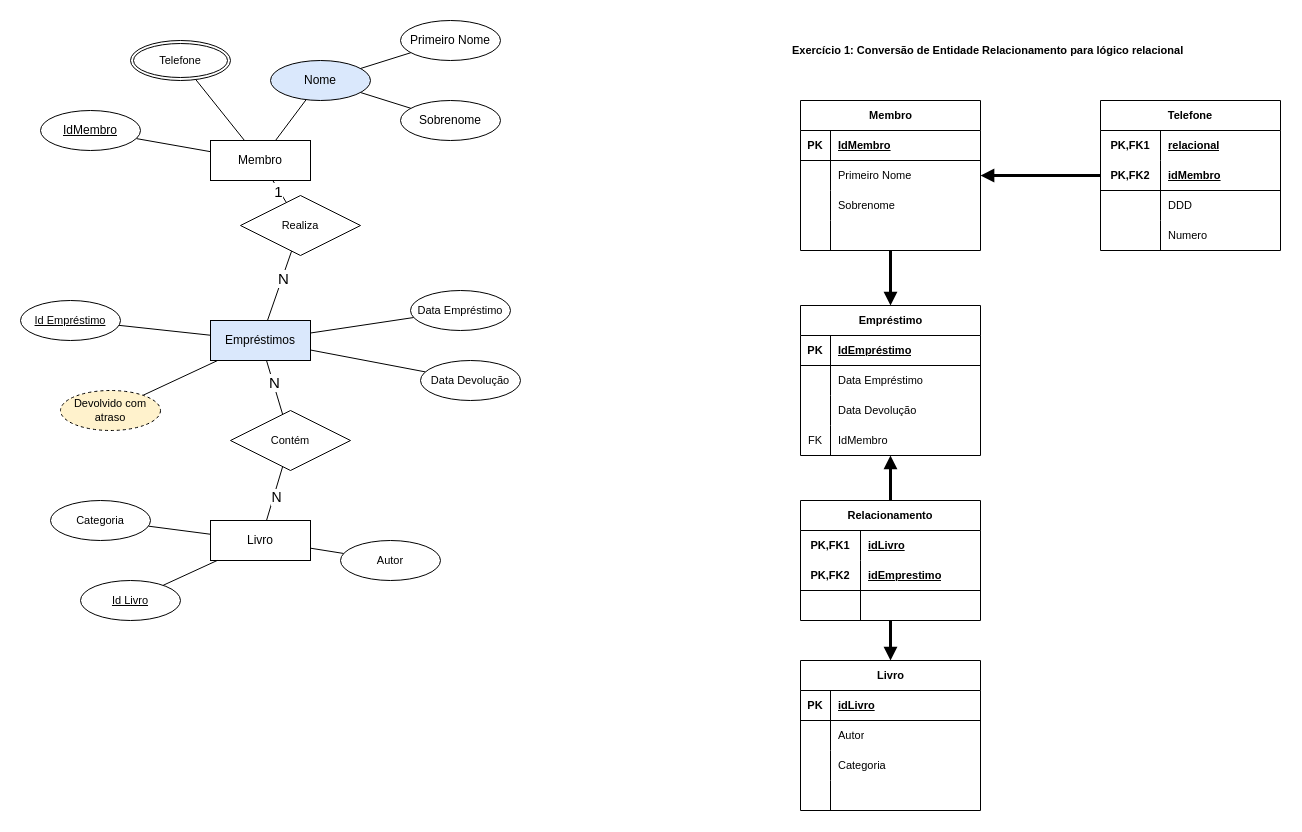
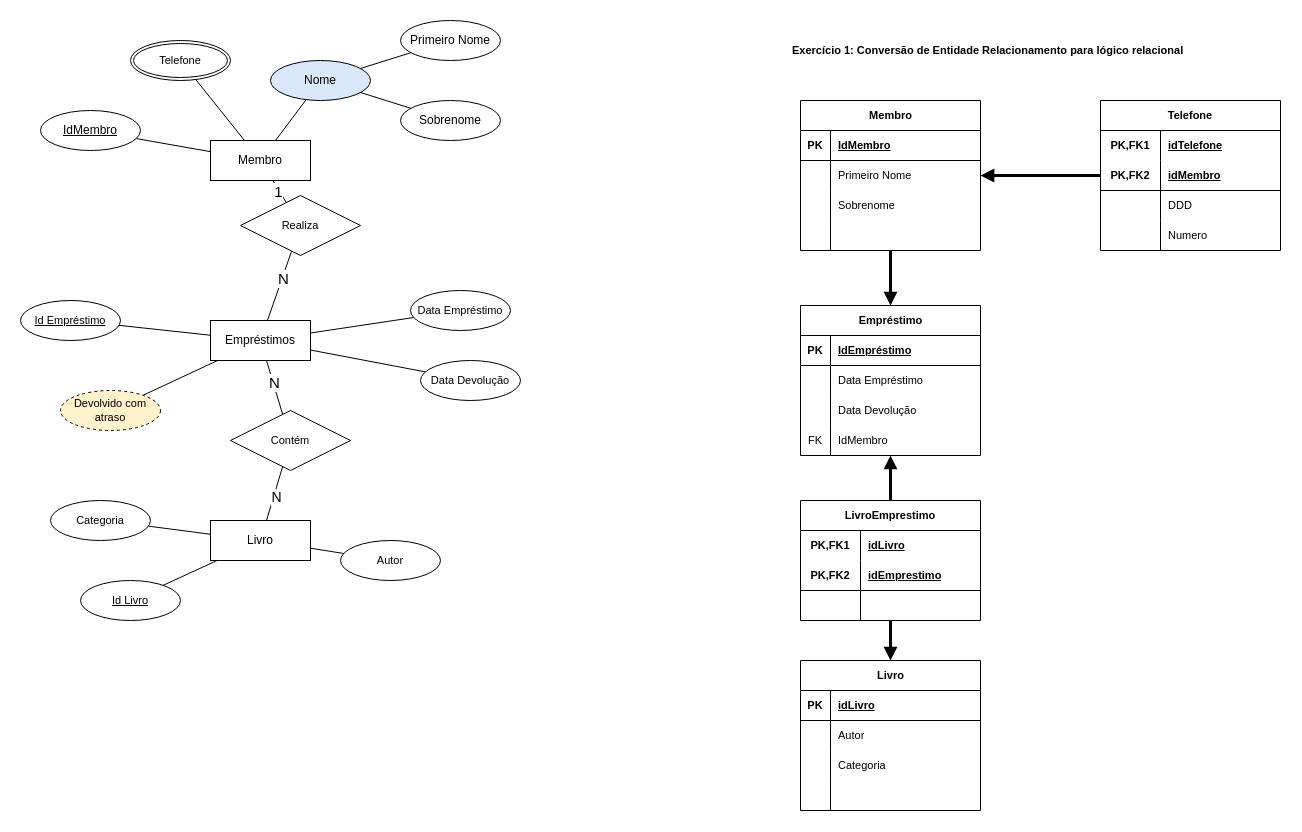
(1195, 146) -> (1196, 146)
(261, 341) -> (261, 341)
(891, 516) -> (891, 516)
